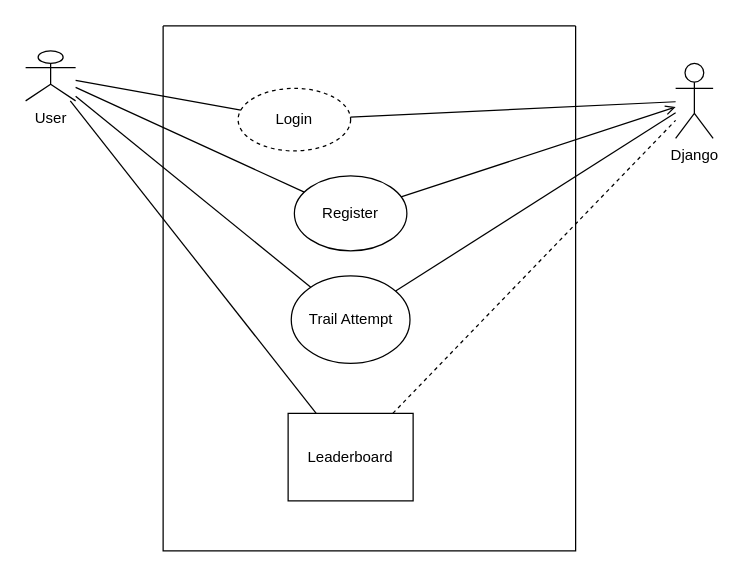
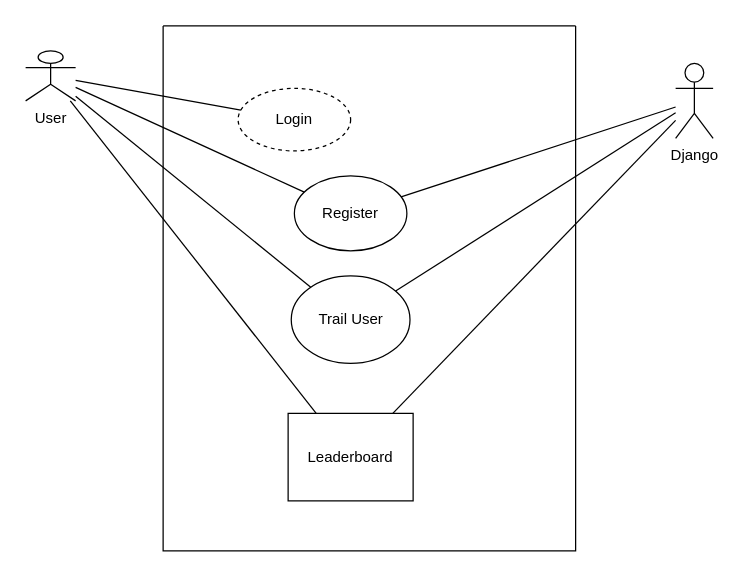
(513, 109) -> none
(669, 109) -> (670, 109)
(534, 267) -> (534, 267)
(351, 319) -> (351, 319)
